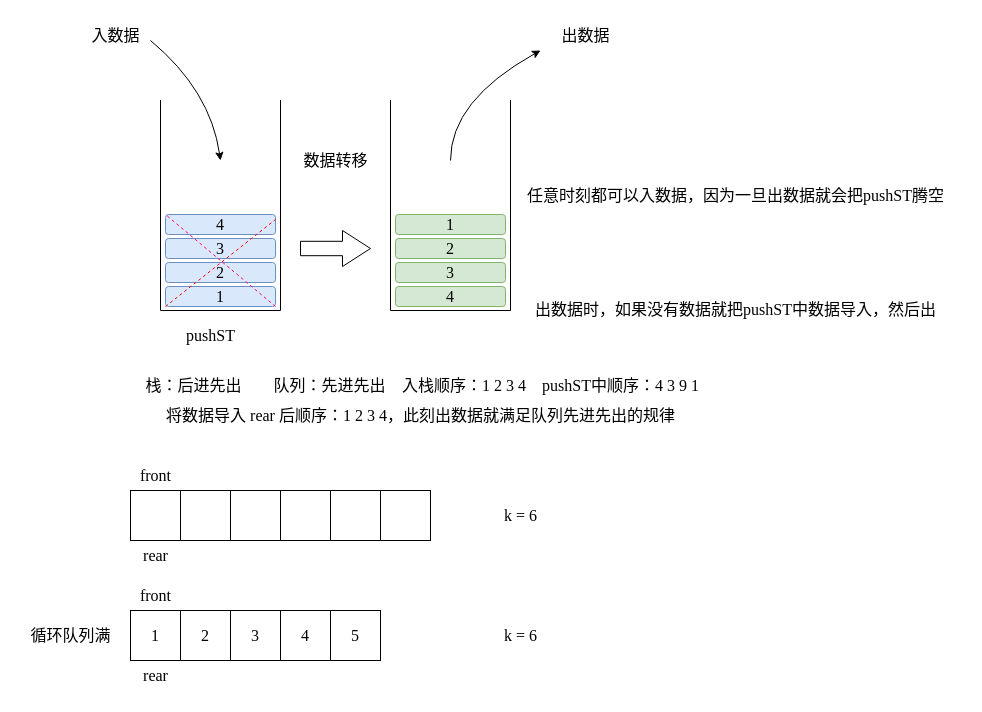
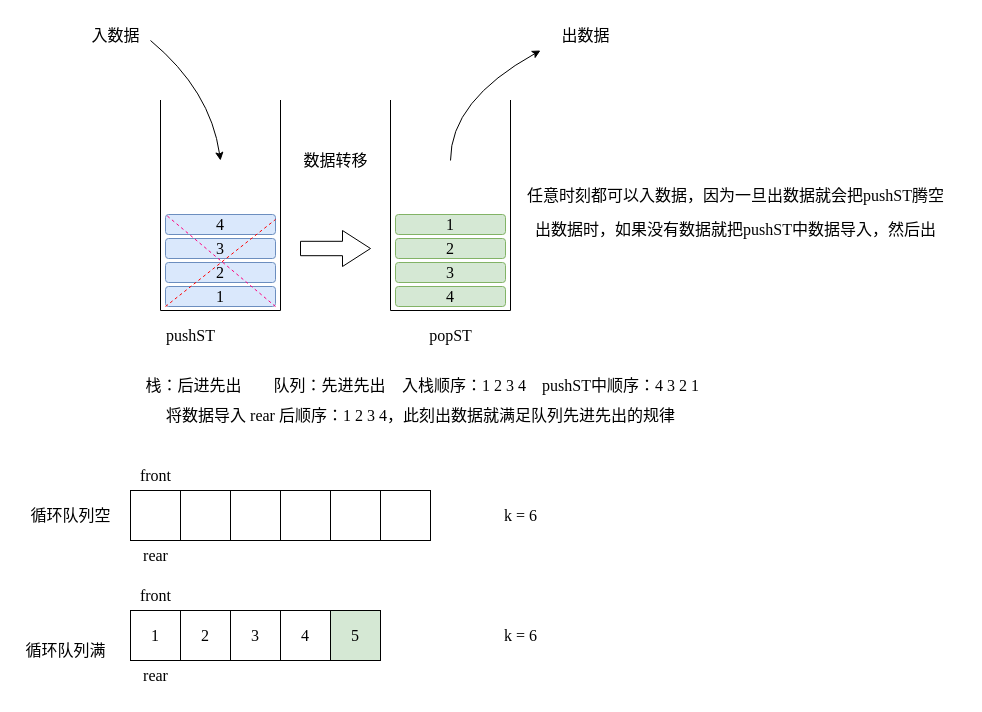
(736, 310) -> (736, 230)
(211, 336) -> (191, 336)
none -> (451, 336)
(551, 386) -> (551, 386)
none -> (71, 516)
(71, 636) -> (66, 651)
(356, 636) -> (356, 636)
